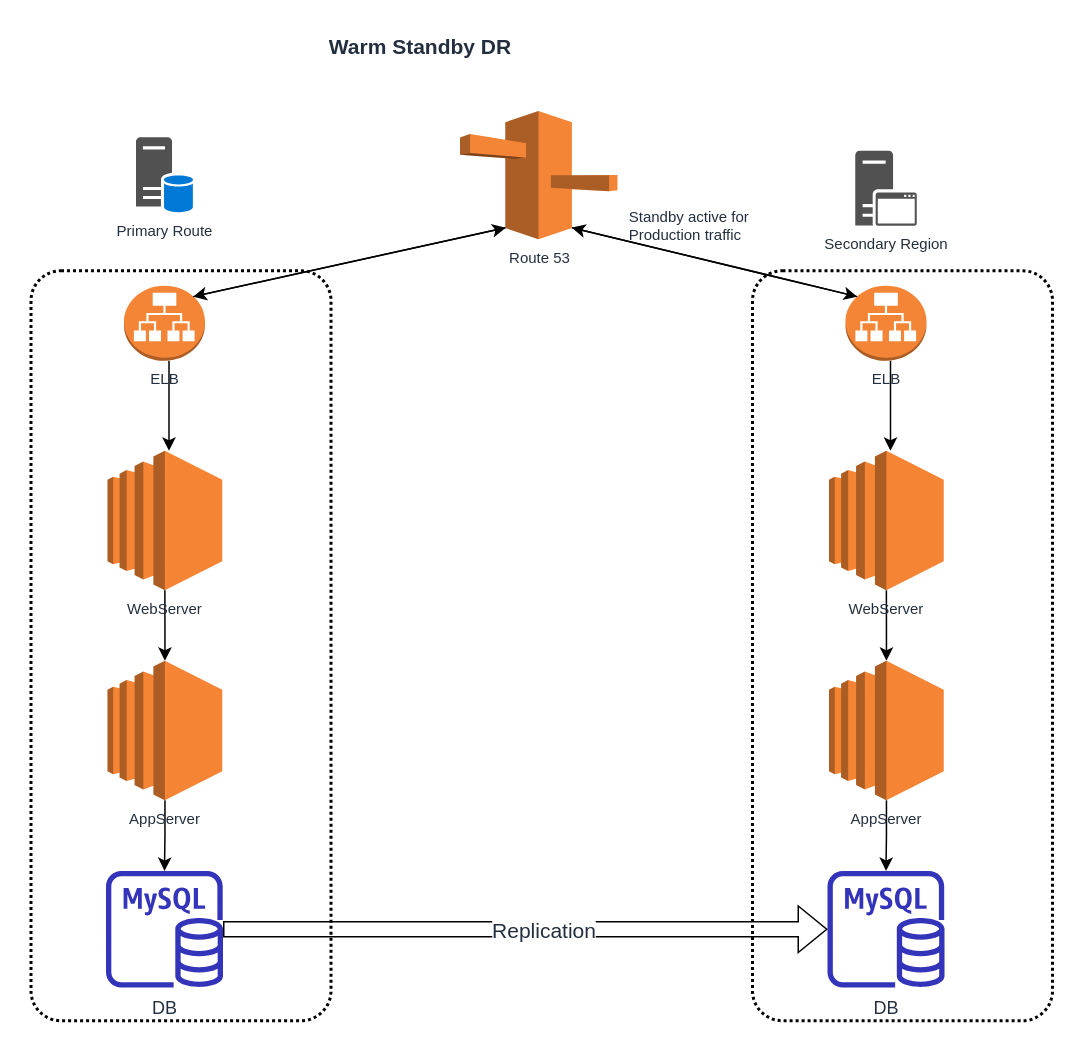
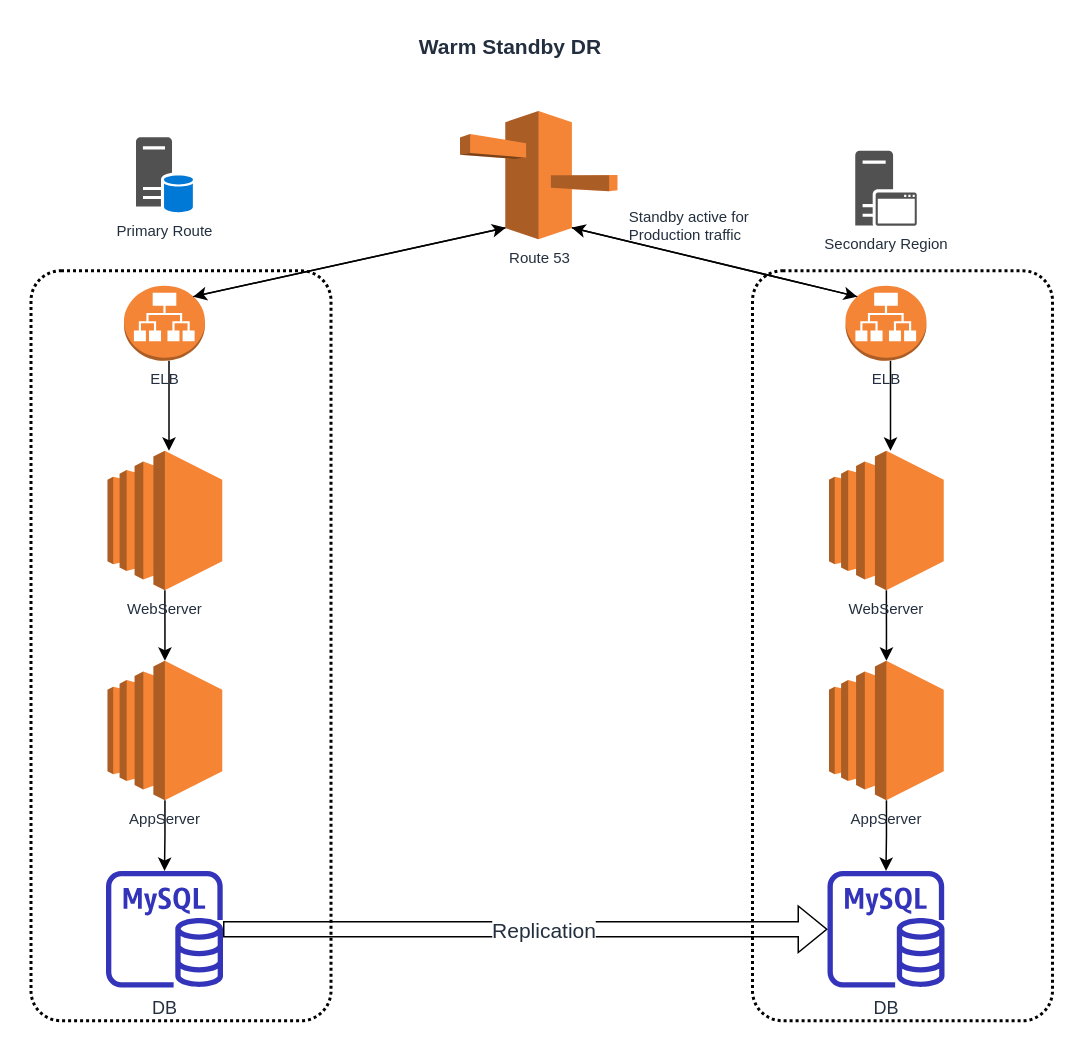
(431, 46) -> (521, 46)
